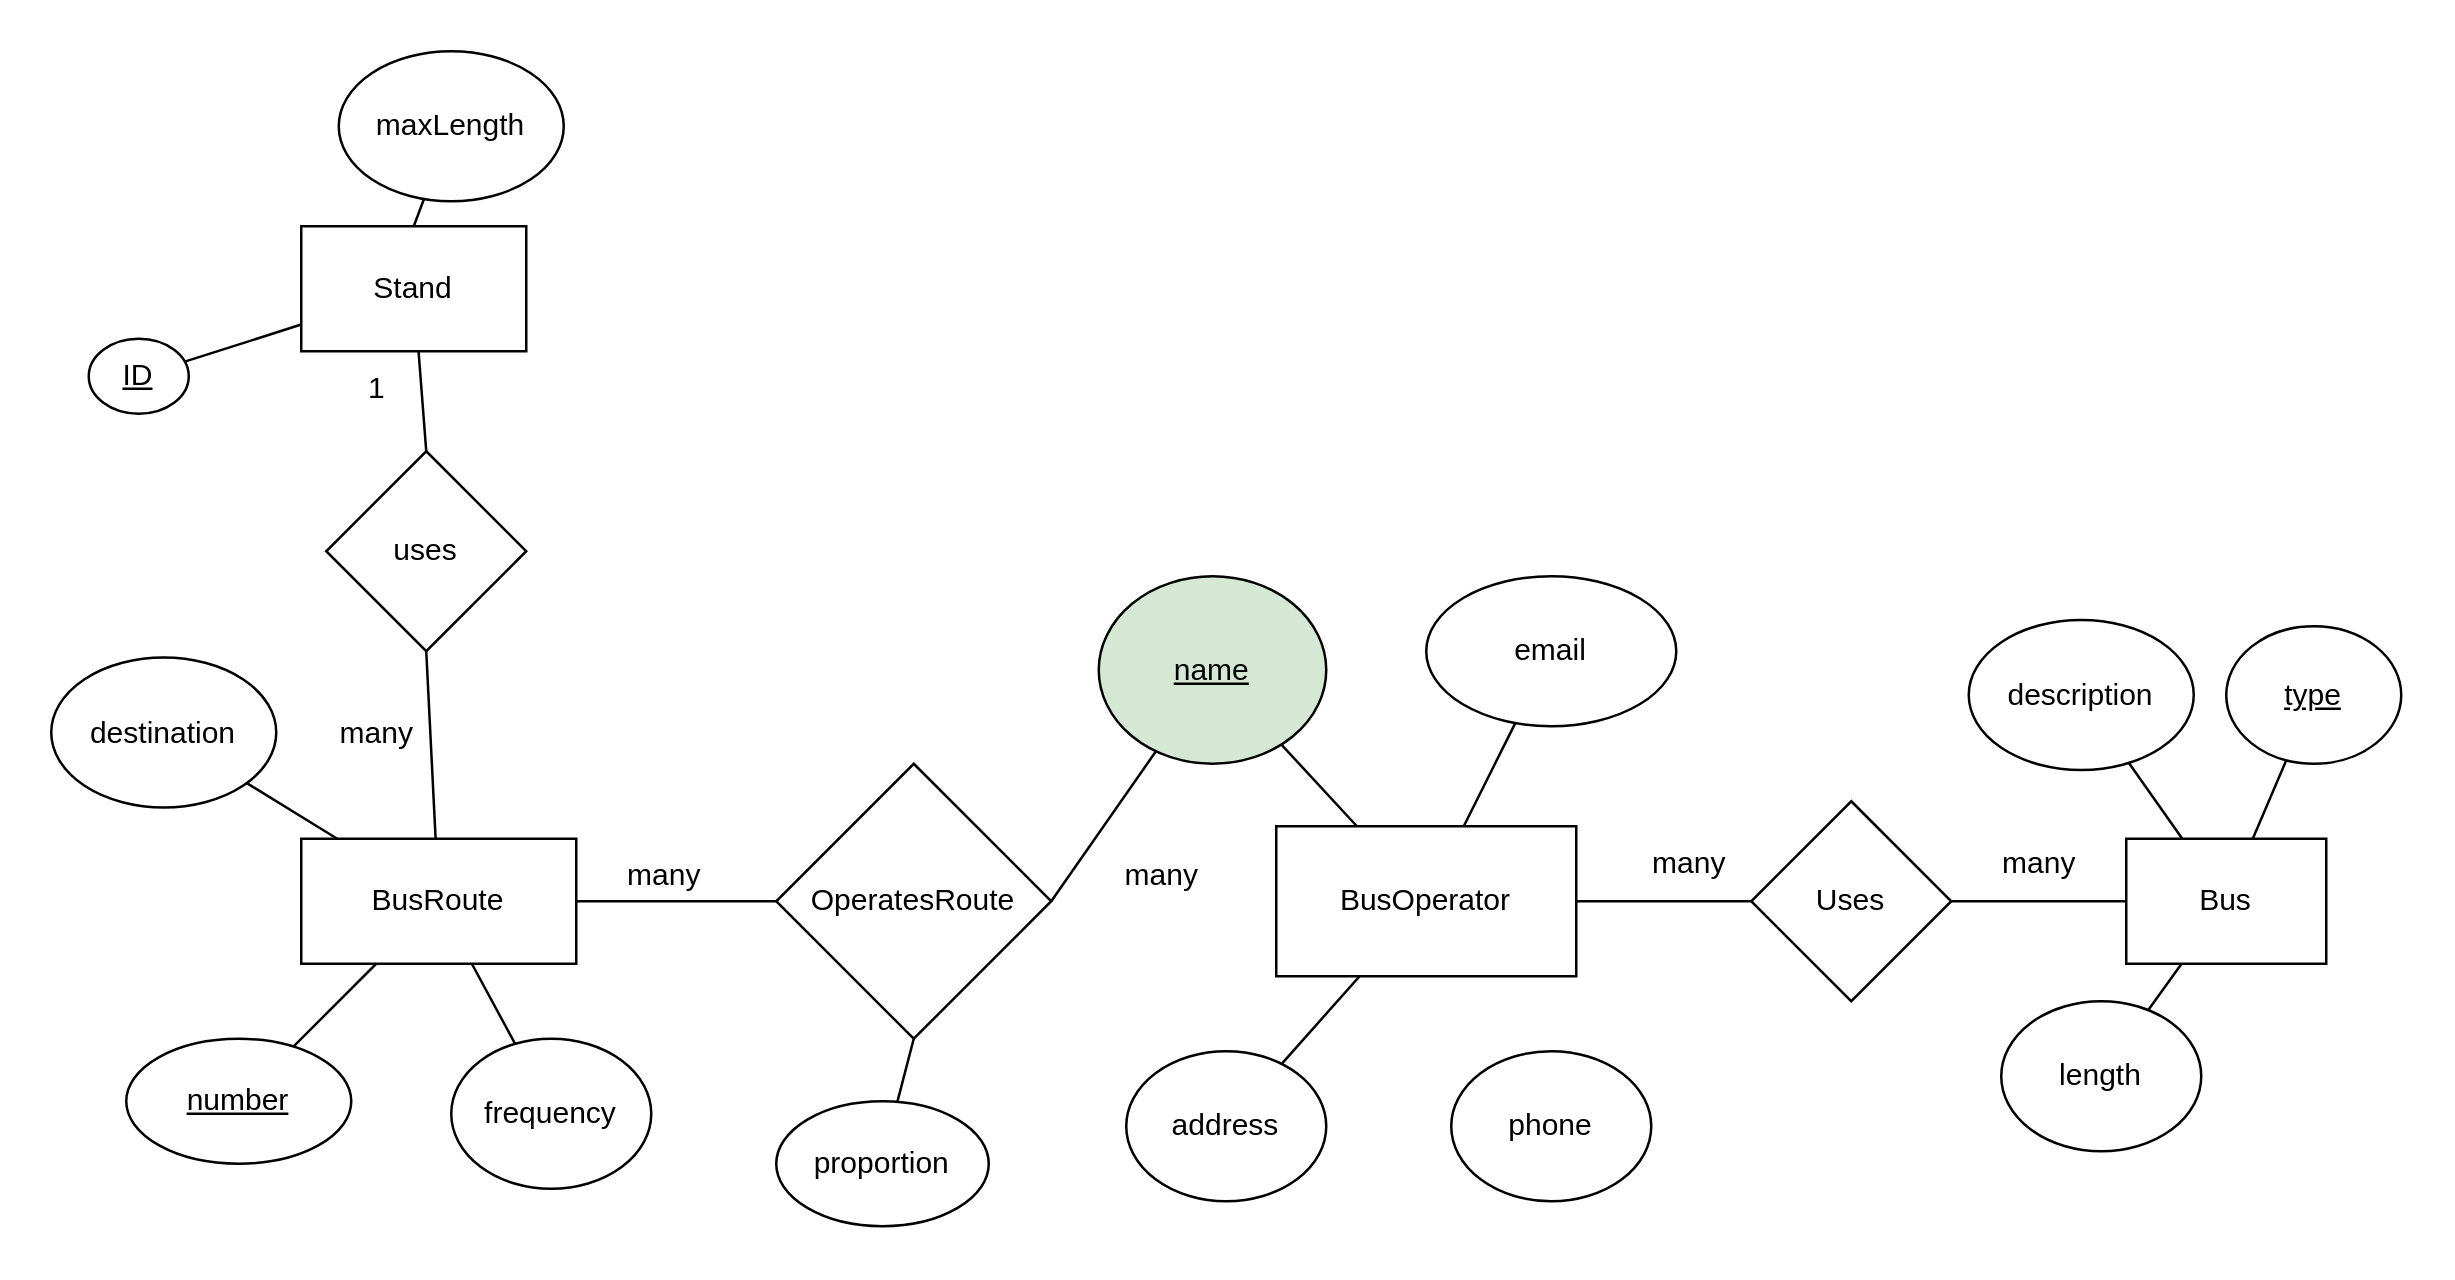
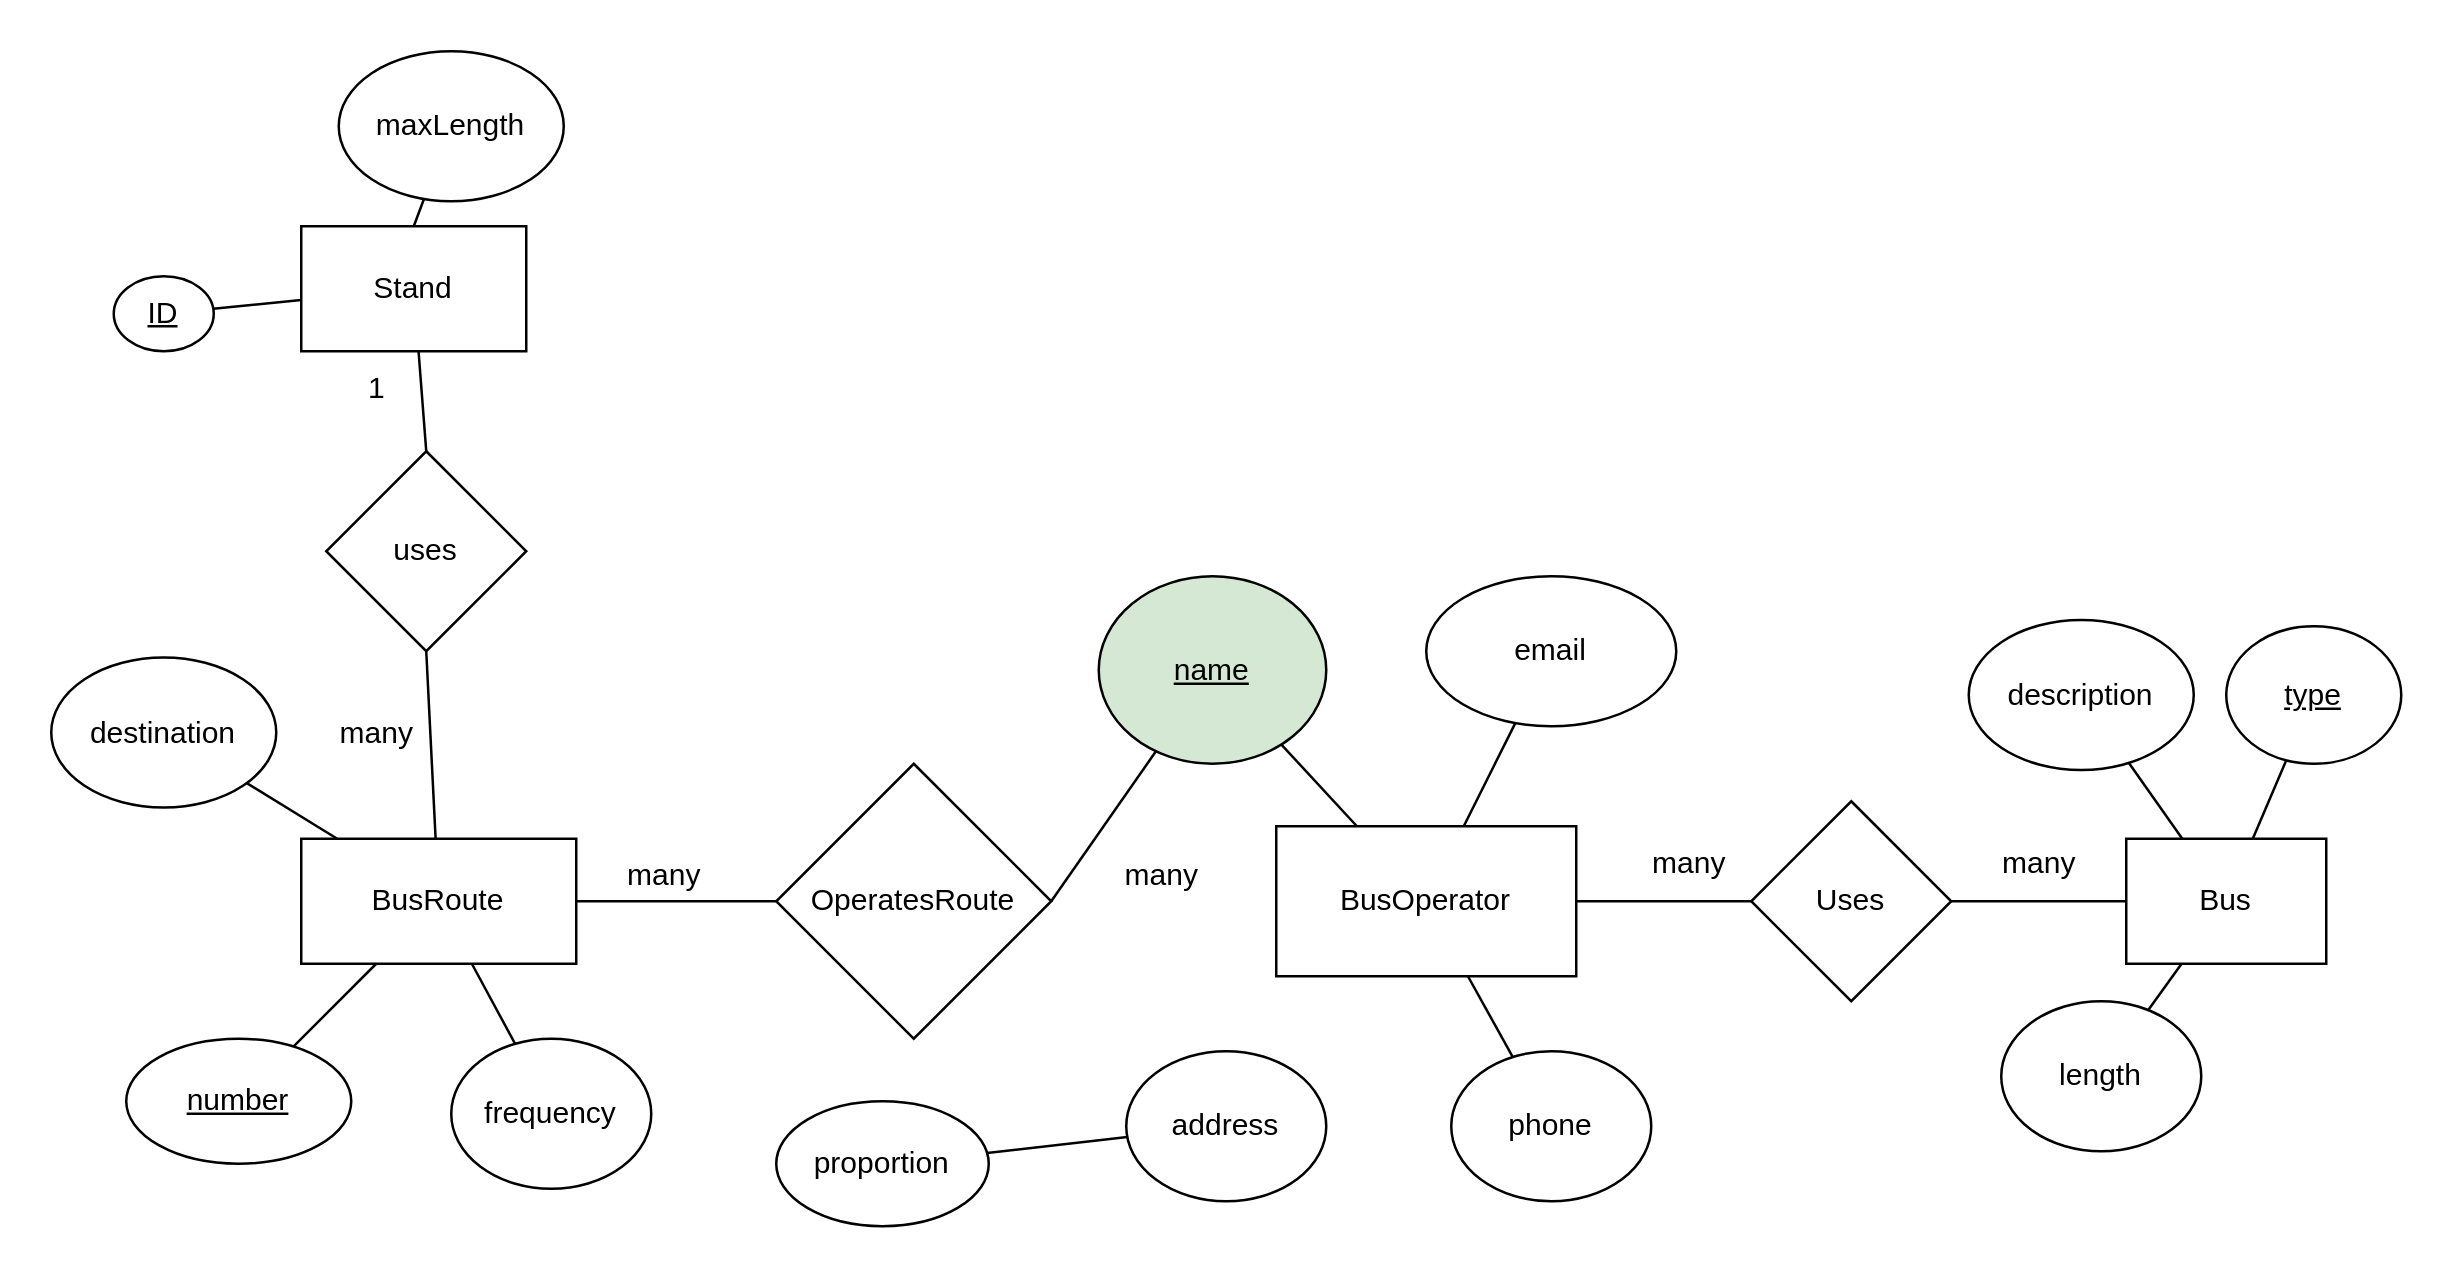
(139, 376) -> (164, 314)
none -> (1490, 1017)
(1321, 1020) -> none
(905, 1071) -> (1057, 1145)
